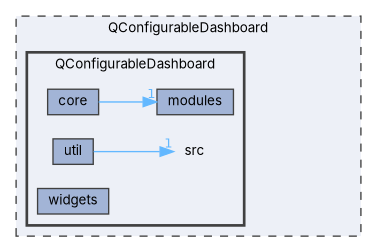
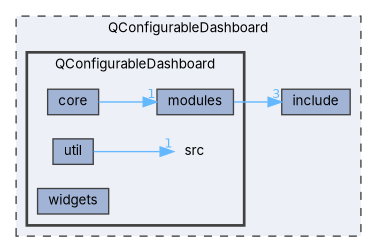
none -> (316, 102)
